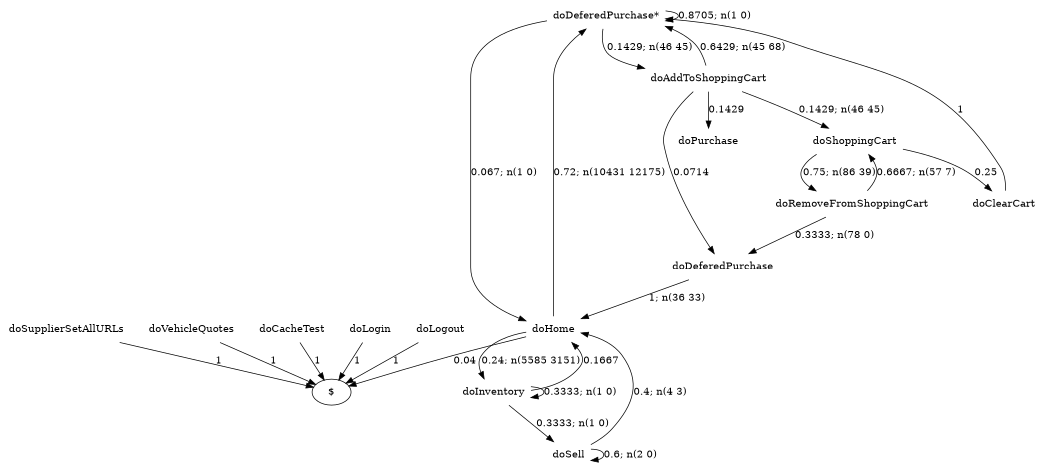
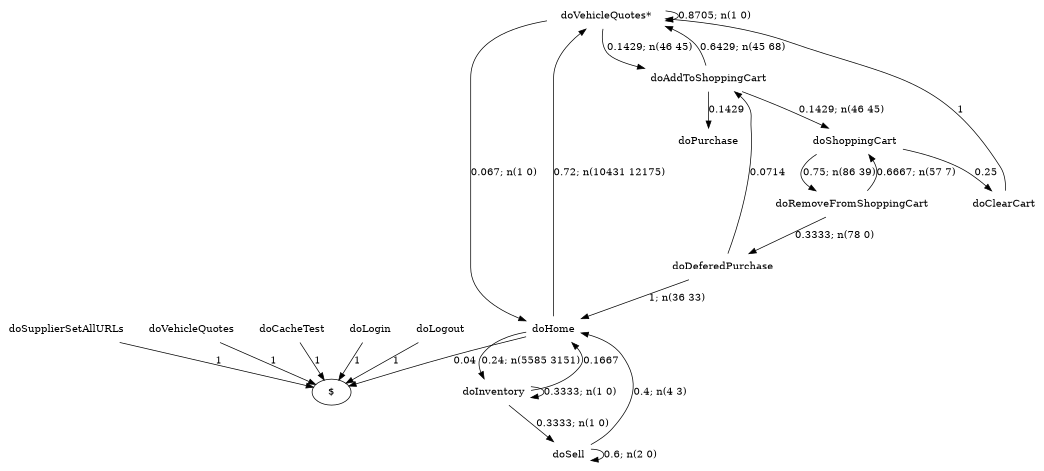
(606, 16) -> (606, 16)
(670, 169) -> (749, 175)
